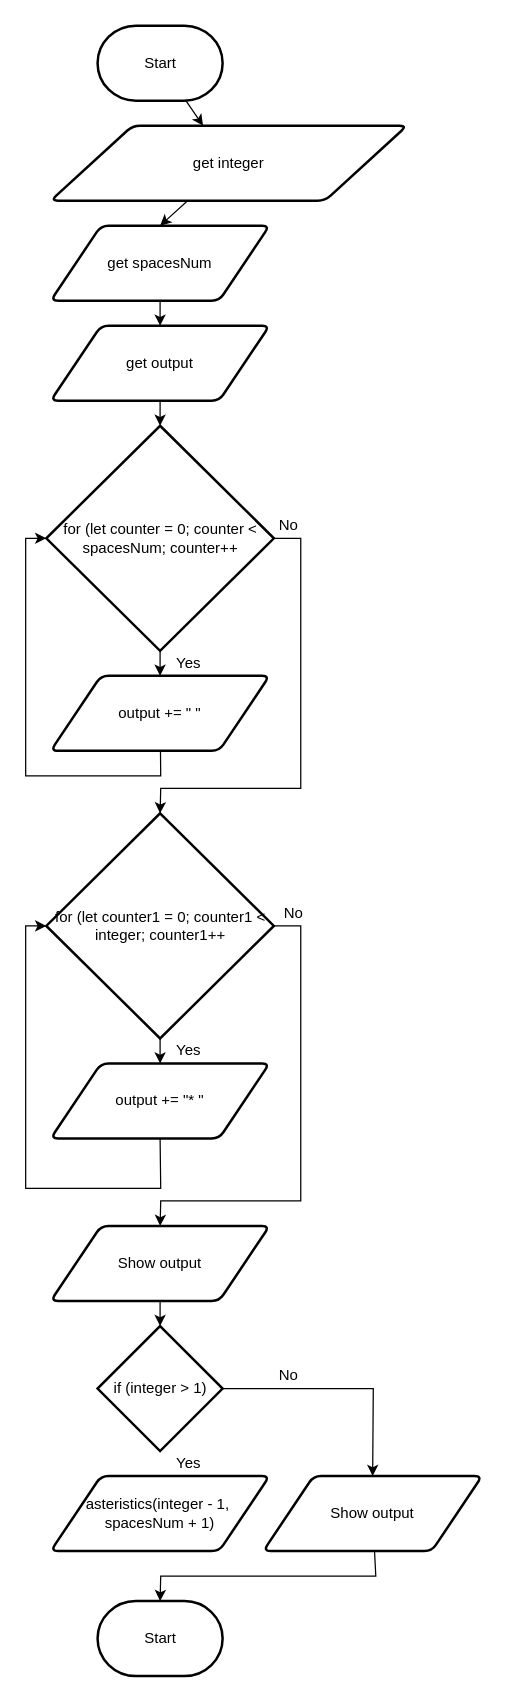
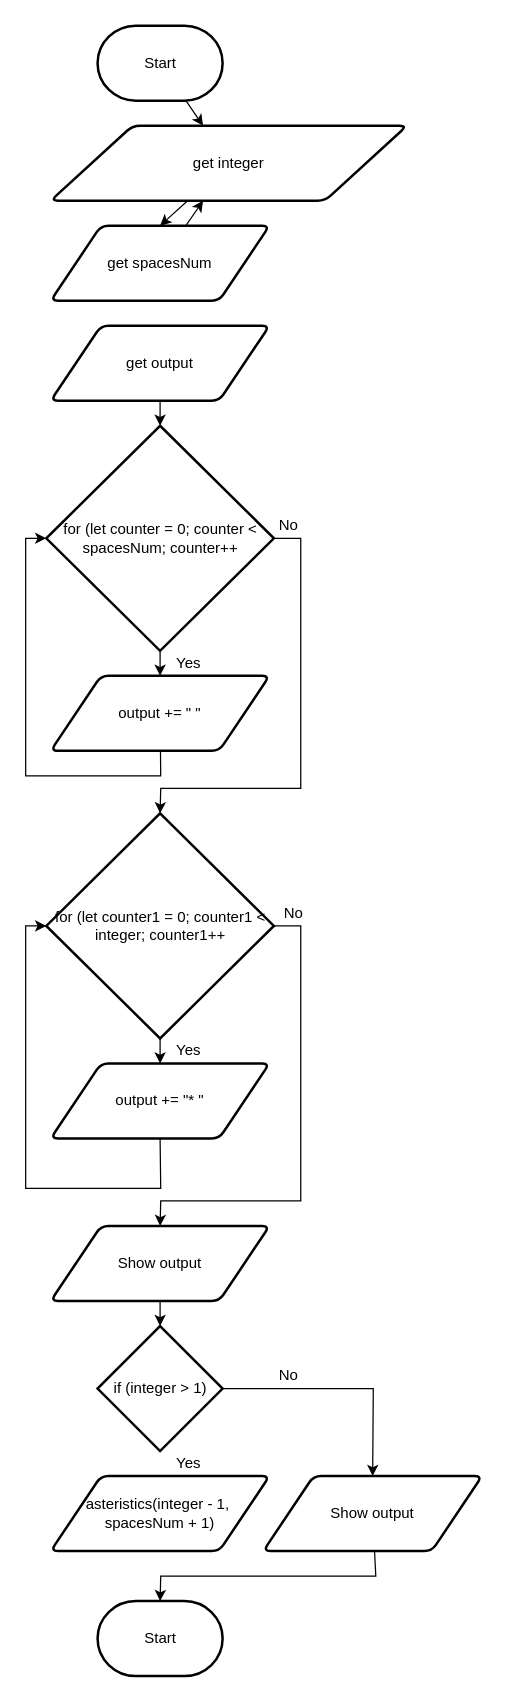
(160, 309) -> (192, 216)
